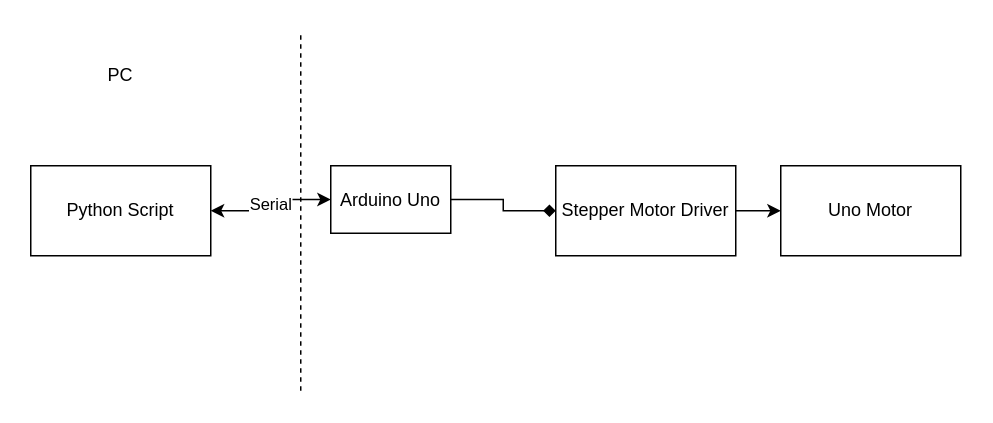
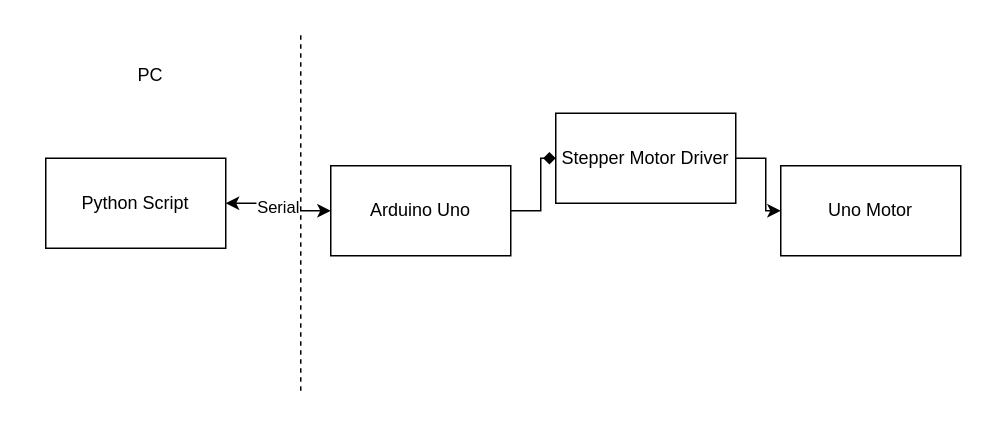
(121, 76) -> (151, 76)
(391, 200) -> (421, 211)
(121, 211) -> (136, 203)
(646, 211) -> (646, 158)
